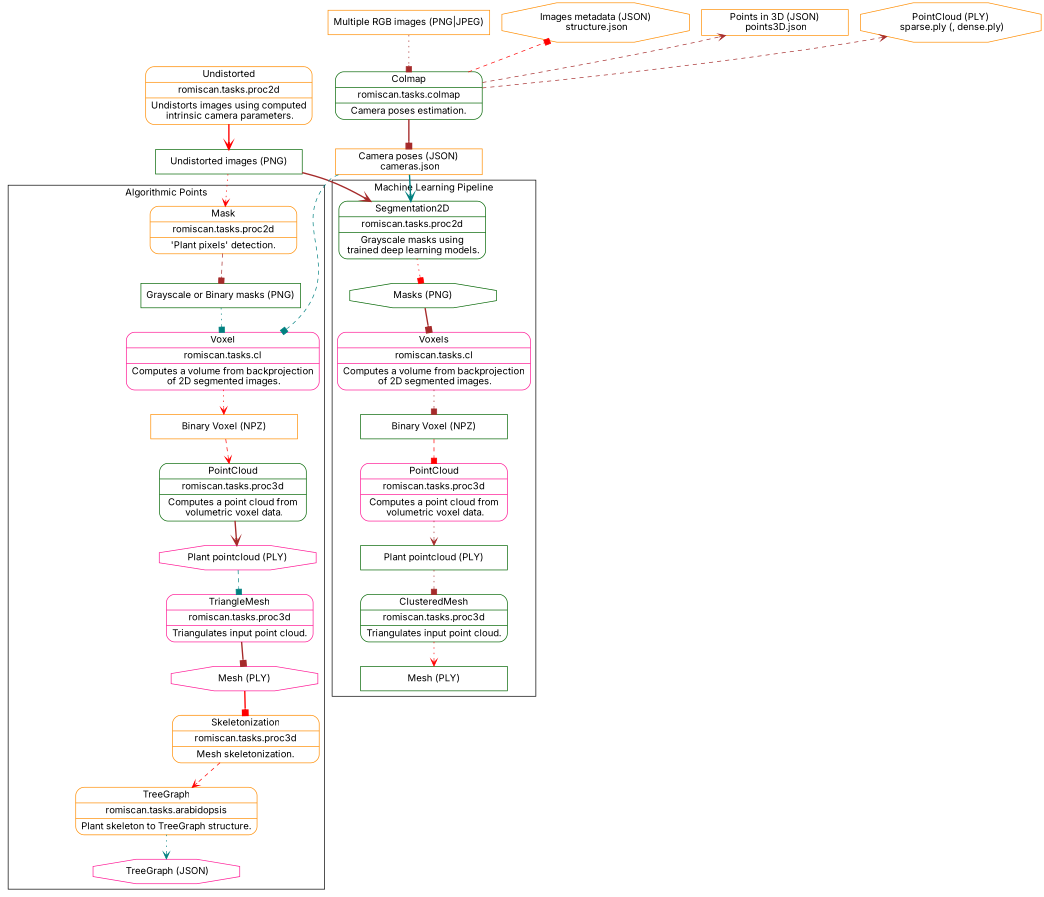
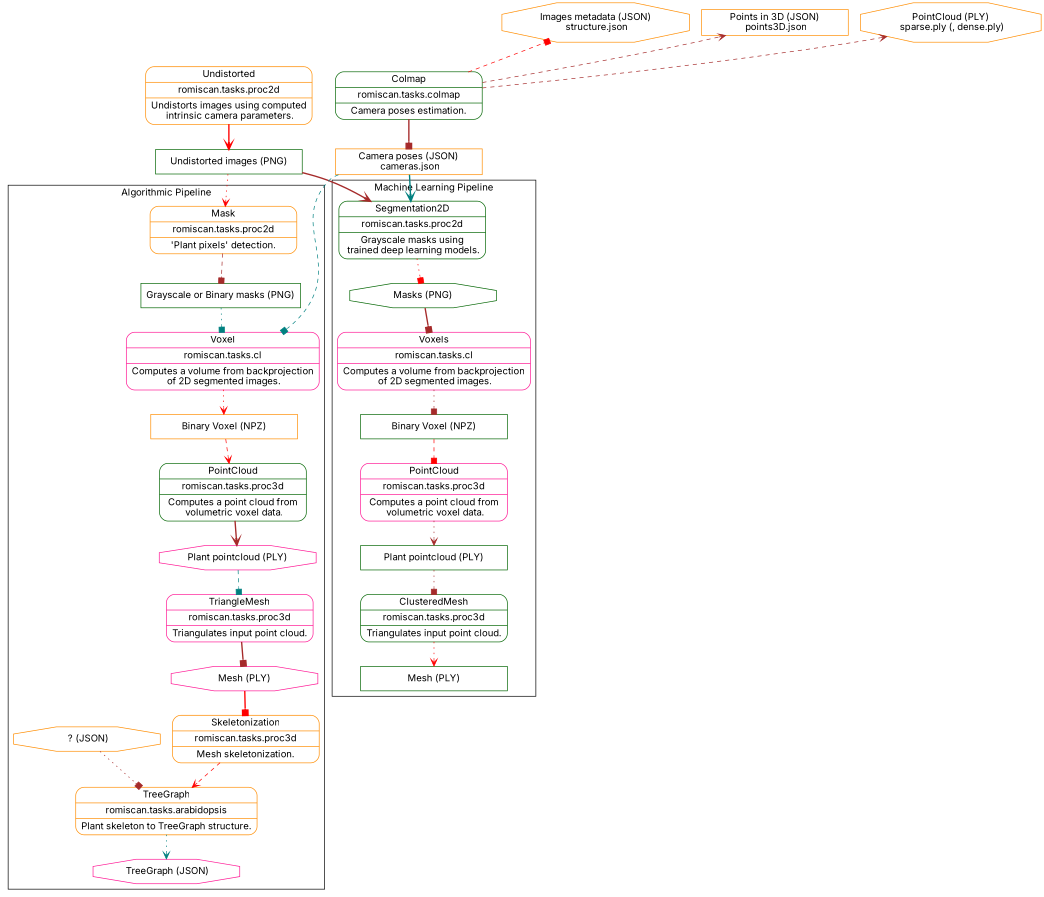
(409, 22) -> none
(166, 193) -> (166, 193)
none -> (87, 739)
